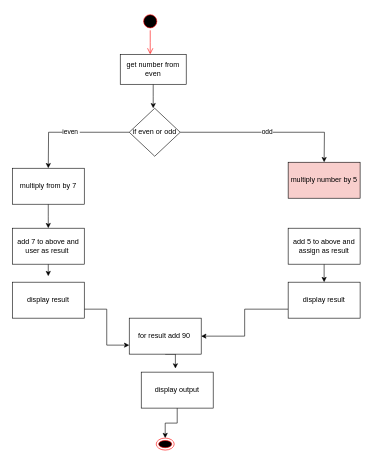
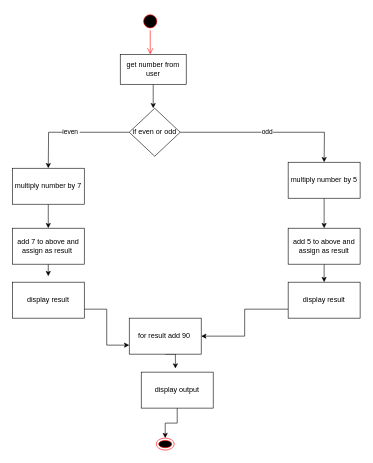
(153, 69) -> (153, 69)
(324, 180) -> (324, 180)
(48, 186) -> (48, 186)
none -> (324, 222)
(48, 246) -> (48, 246)
